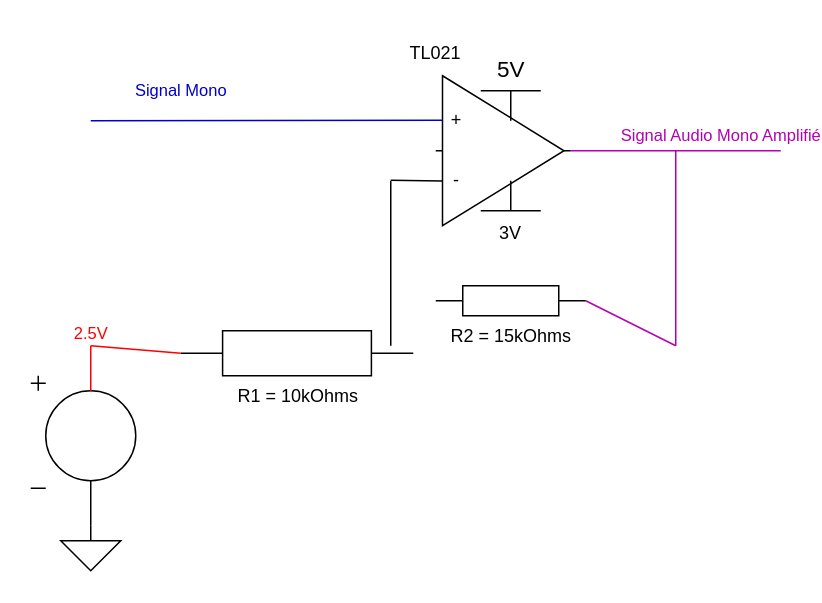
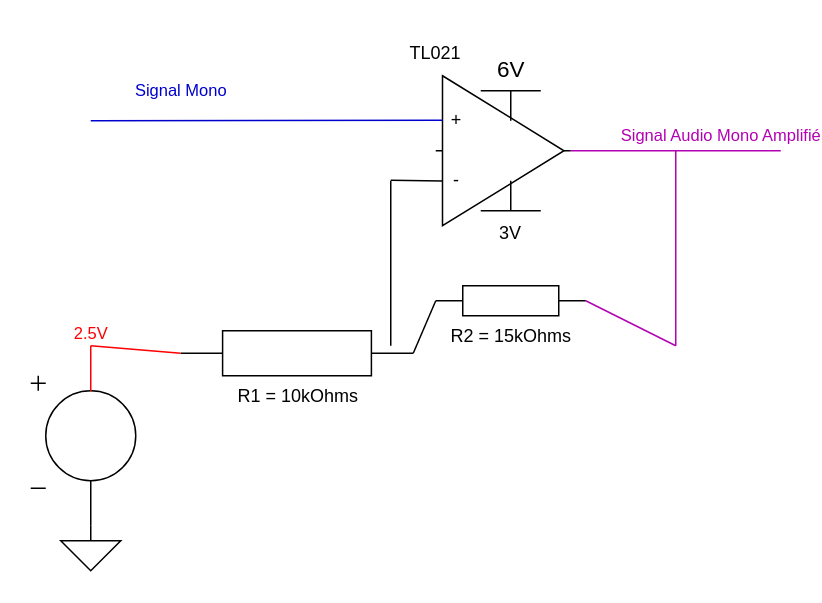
(512, 65) -> (512, 65)
none -> (424, 327)
